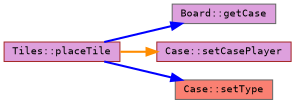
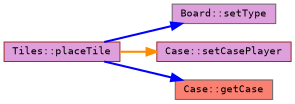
(224, 14) -> (224, 14)
(224, 90) -> (224, 90)
